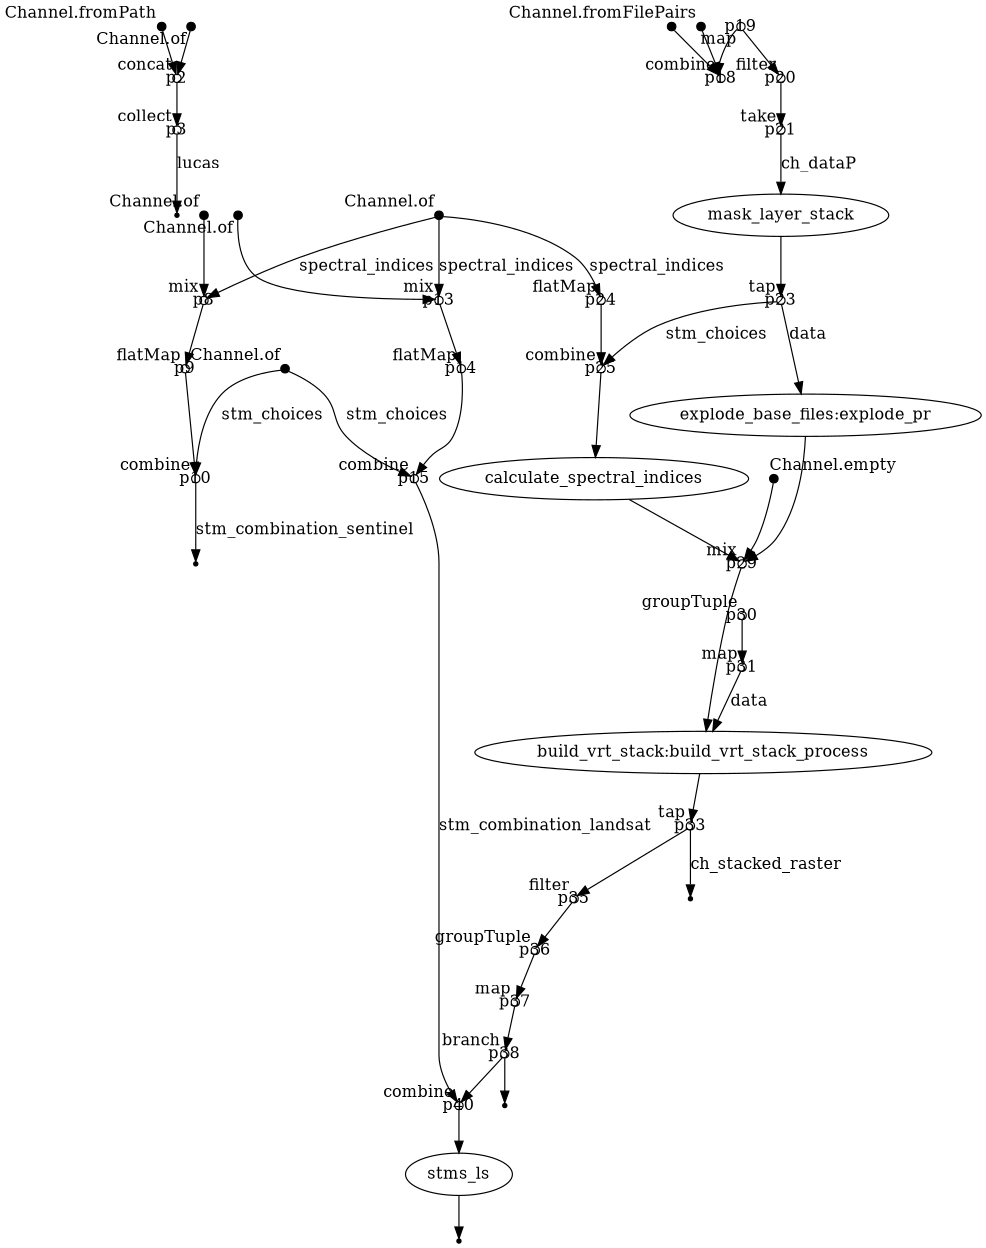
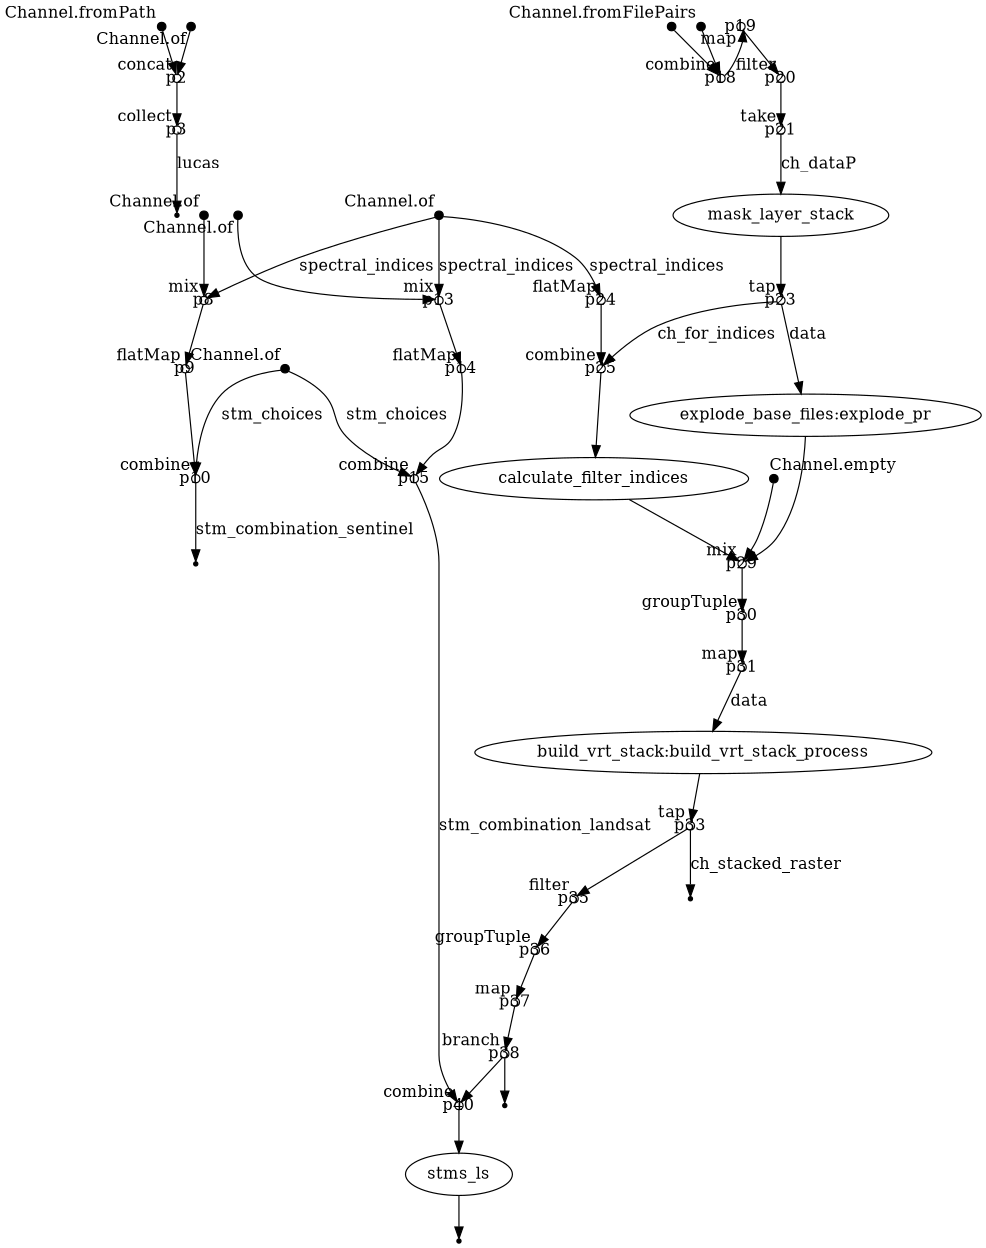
(726, 45) -> (736, 60)
(717, 335) -> (717, 335)
(594, 479) -> (594, 479)
(721, 643) -> (742, 584)
